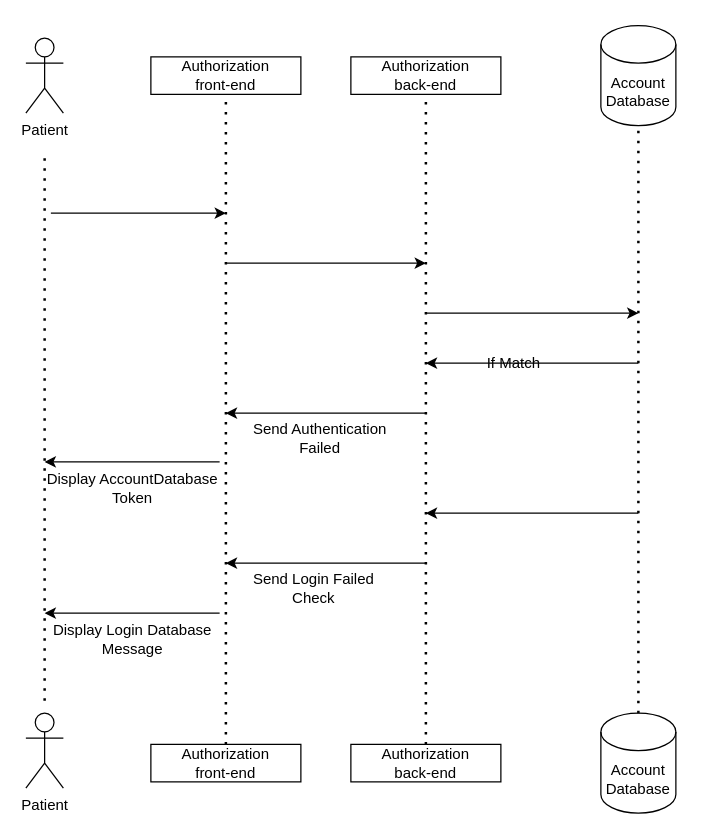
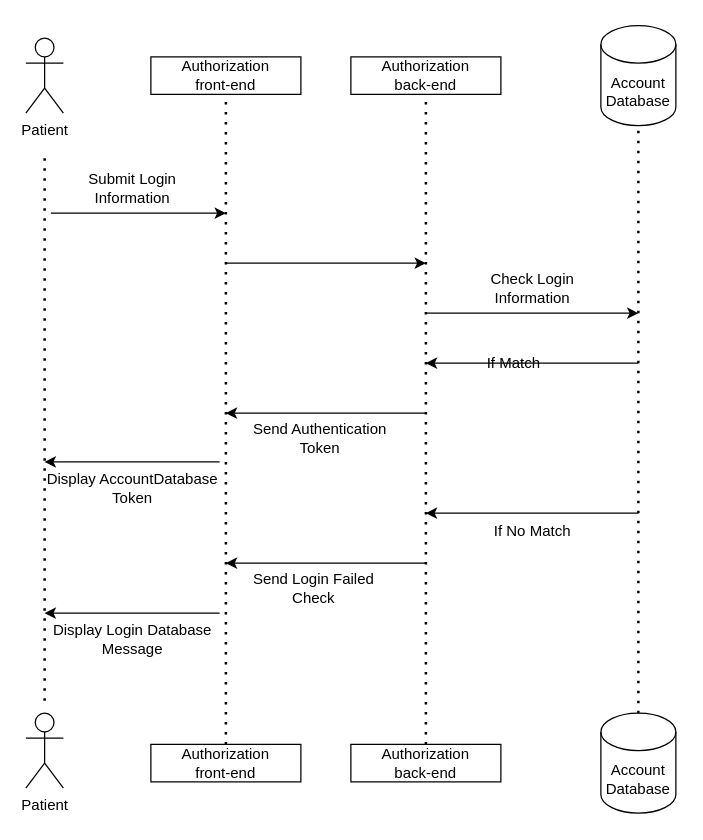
none -> (132, 188)
none -> (532, 288)
(320, 438) -> (320, 438)
none -> (532, 532)
